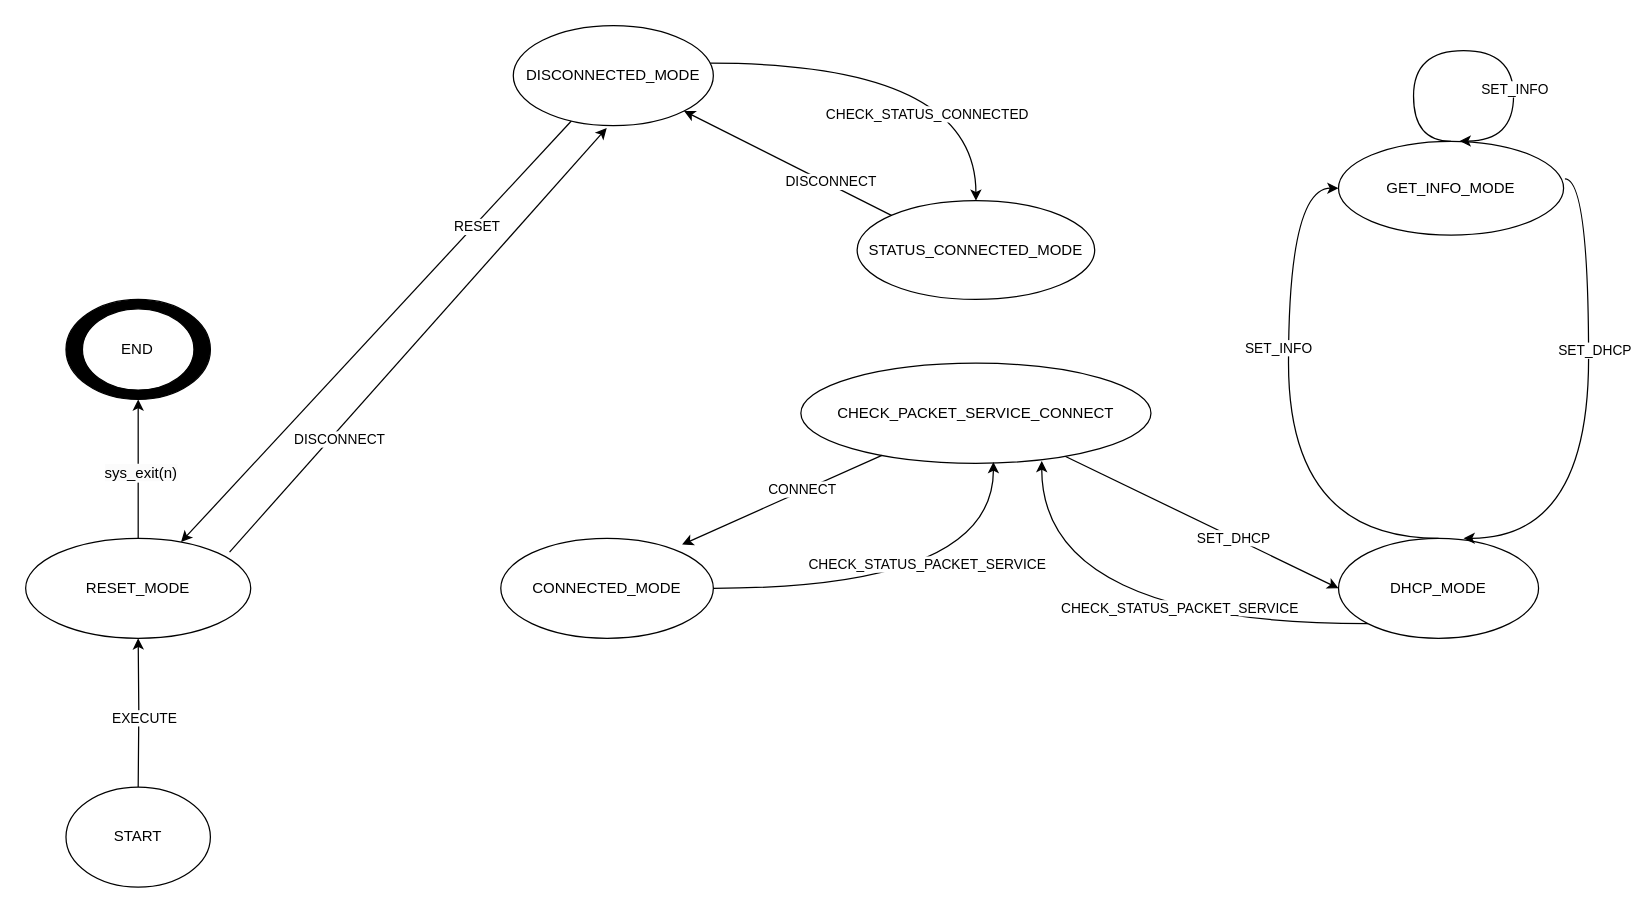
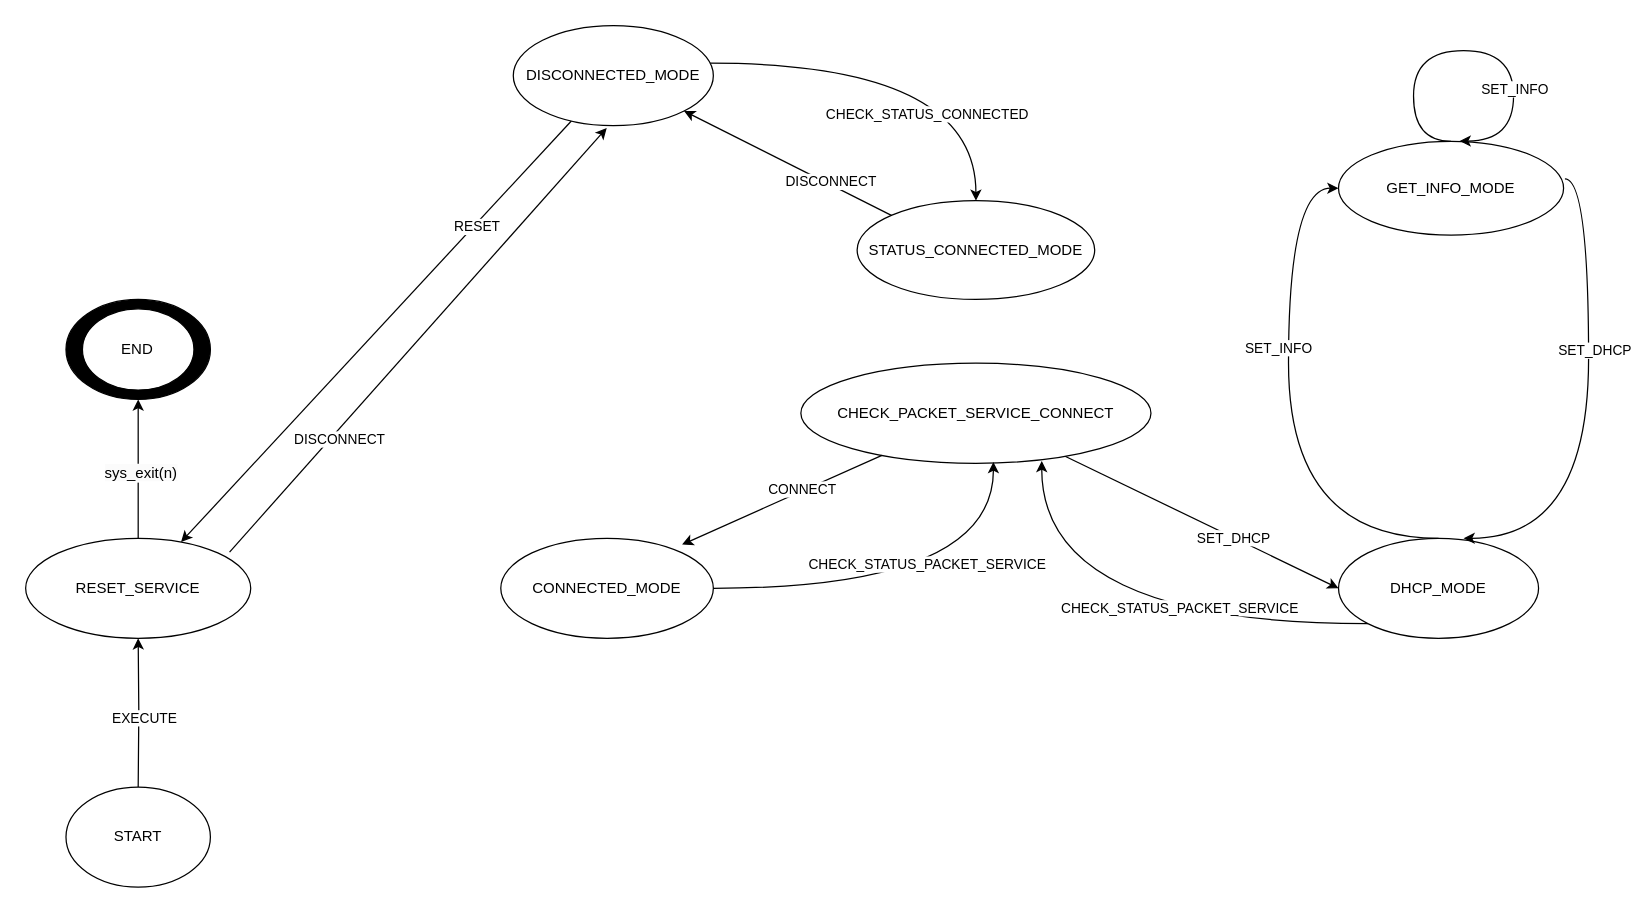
(138, 588) -> (138, 588)
